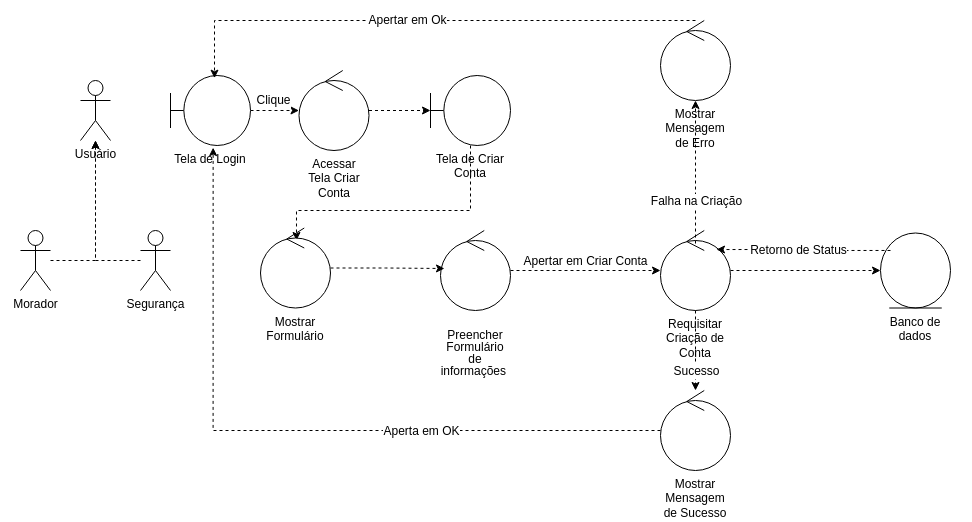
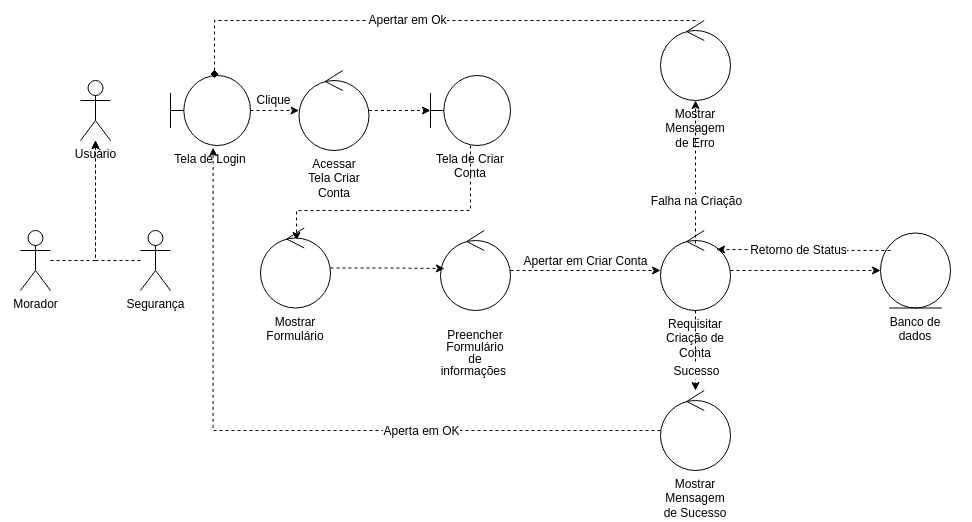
(215, 70) -> (215, 69)
